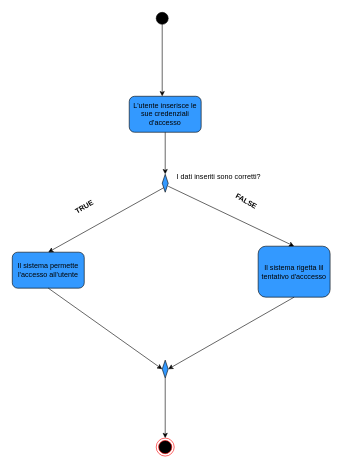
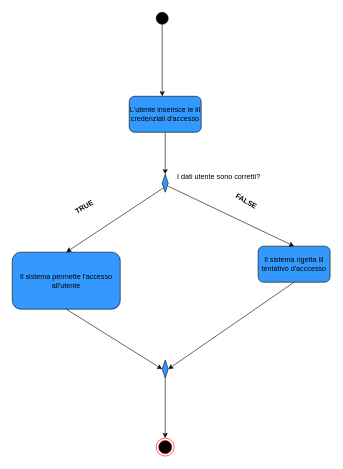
(165, 114) -> (165, 114)
(219, 177) -> (219, 177)
(48, 270) -> (66, 281)
(294, 272) -> (294, 264)
